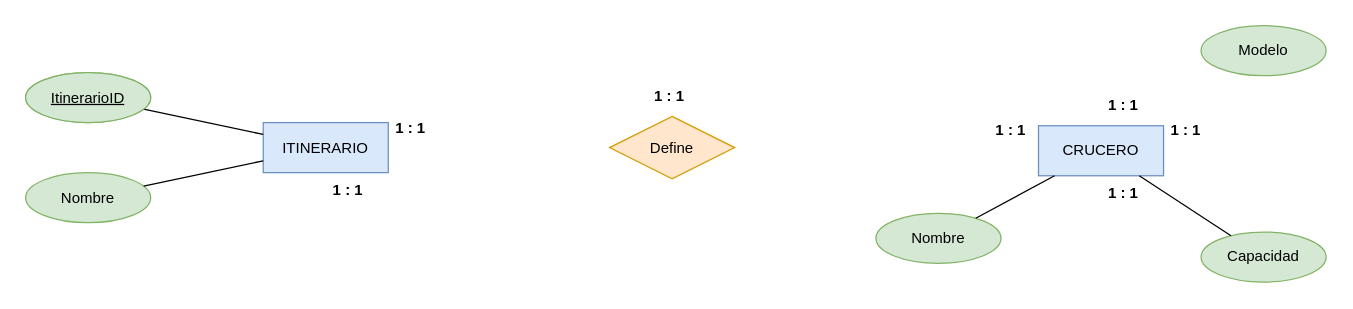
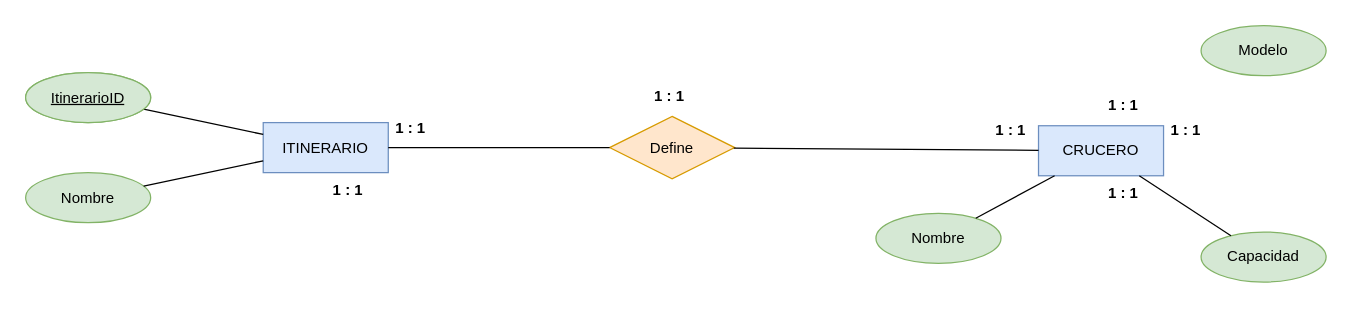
none -> (498, 148)
none -> (886, 149)
